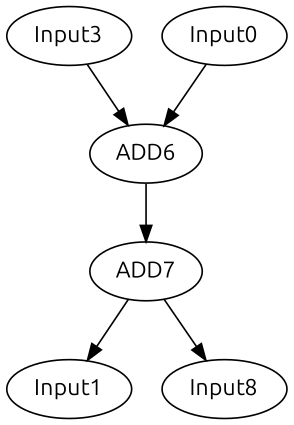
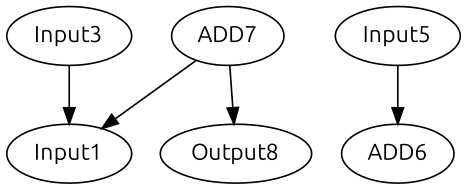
(225, 36) -> (398, 36)
(103, 88) -> (69, 87)
(146, 204) -> none
(225, 389) -> (236, 154)
